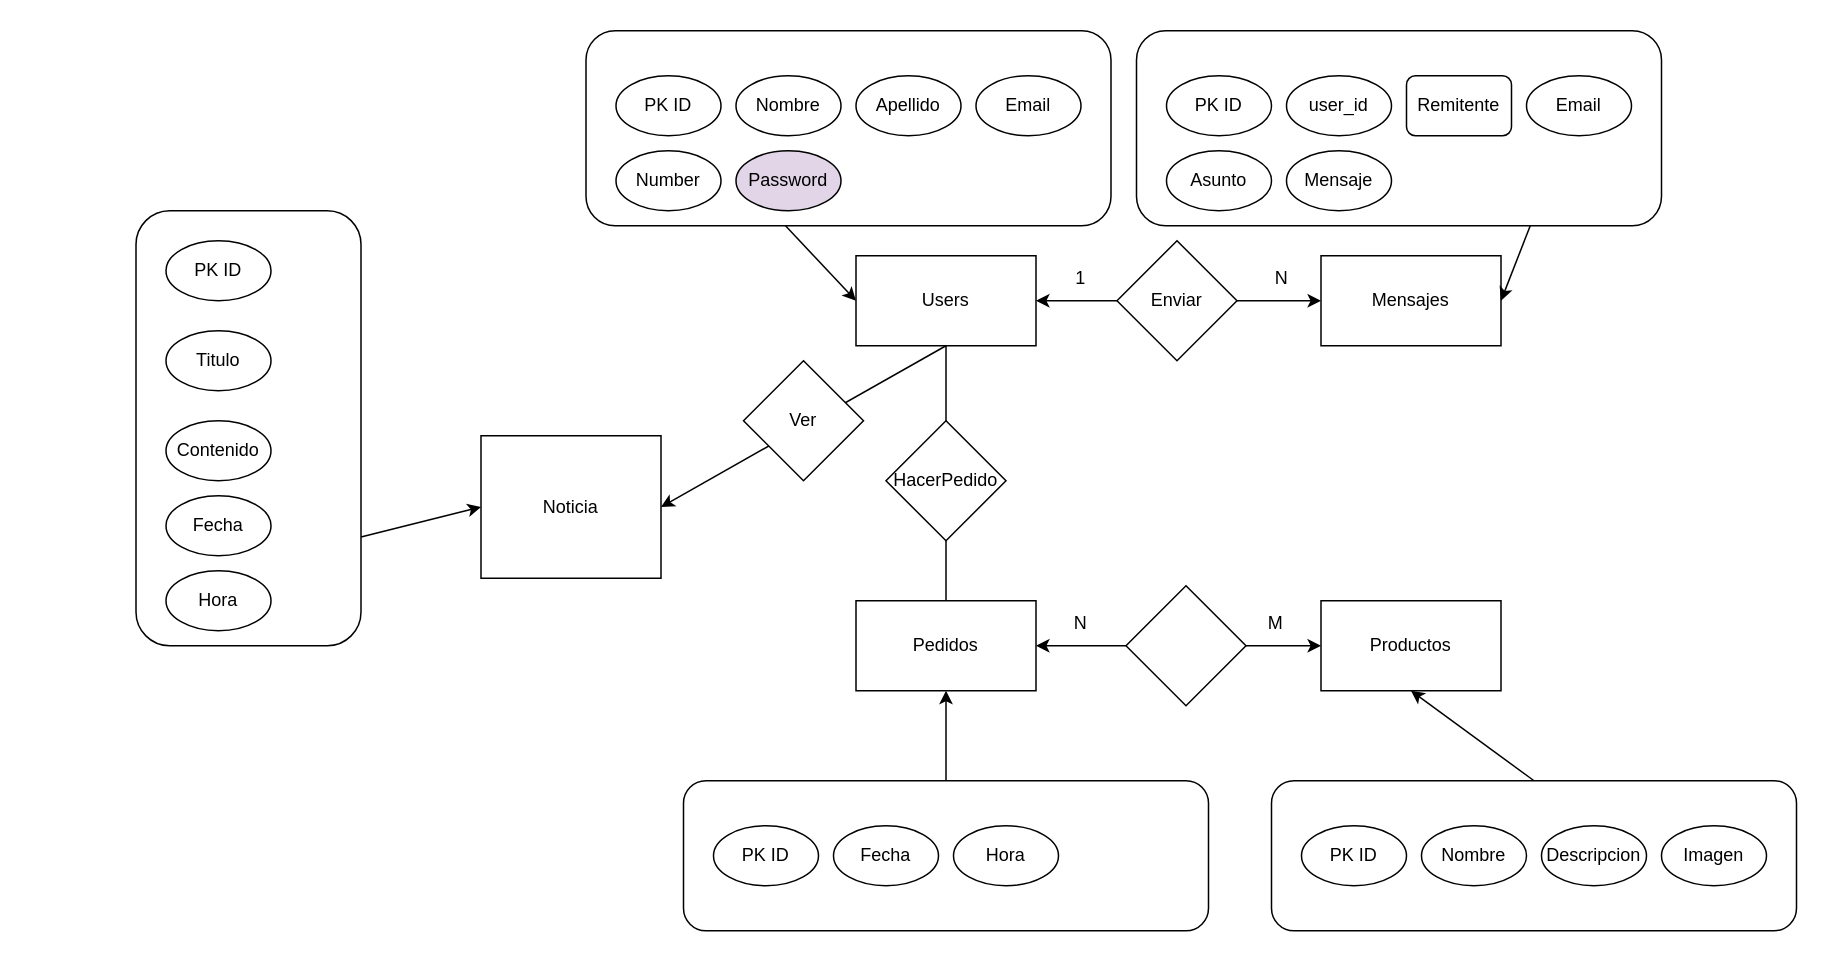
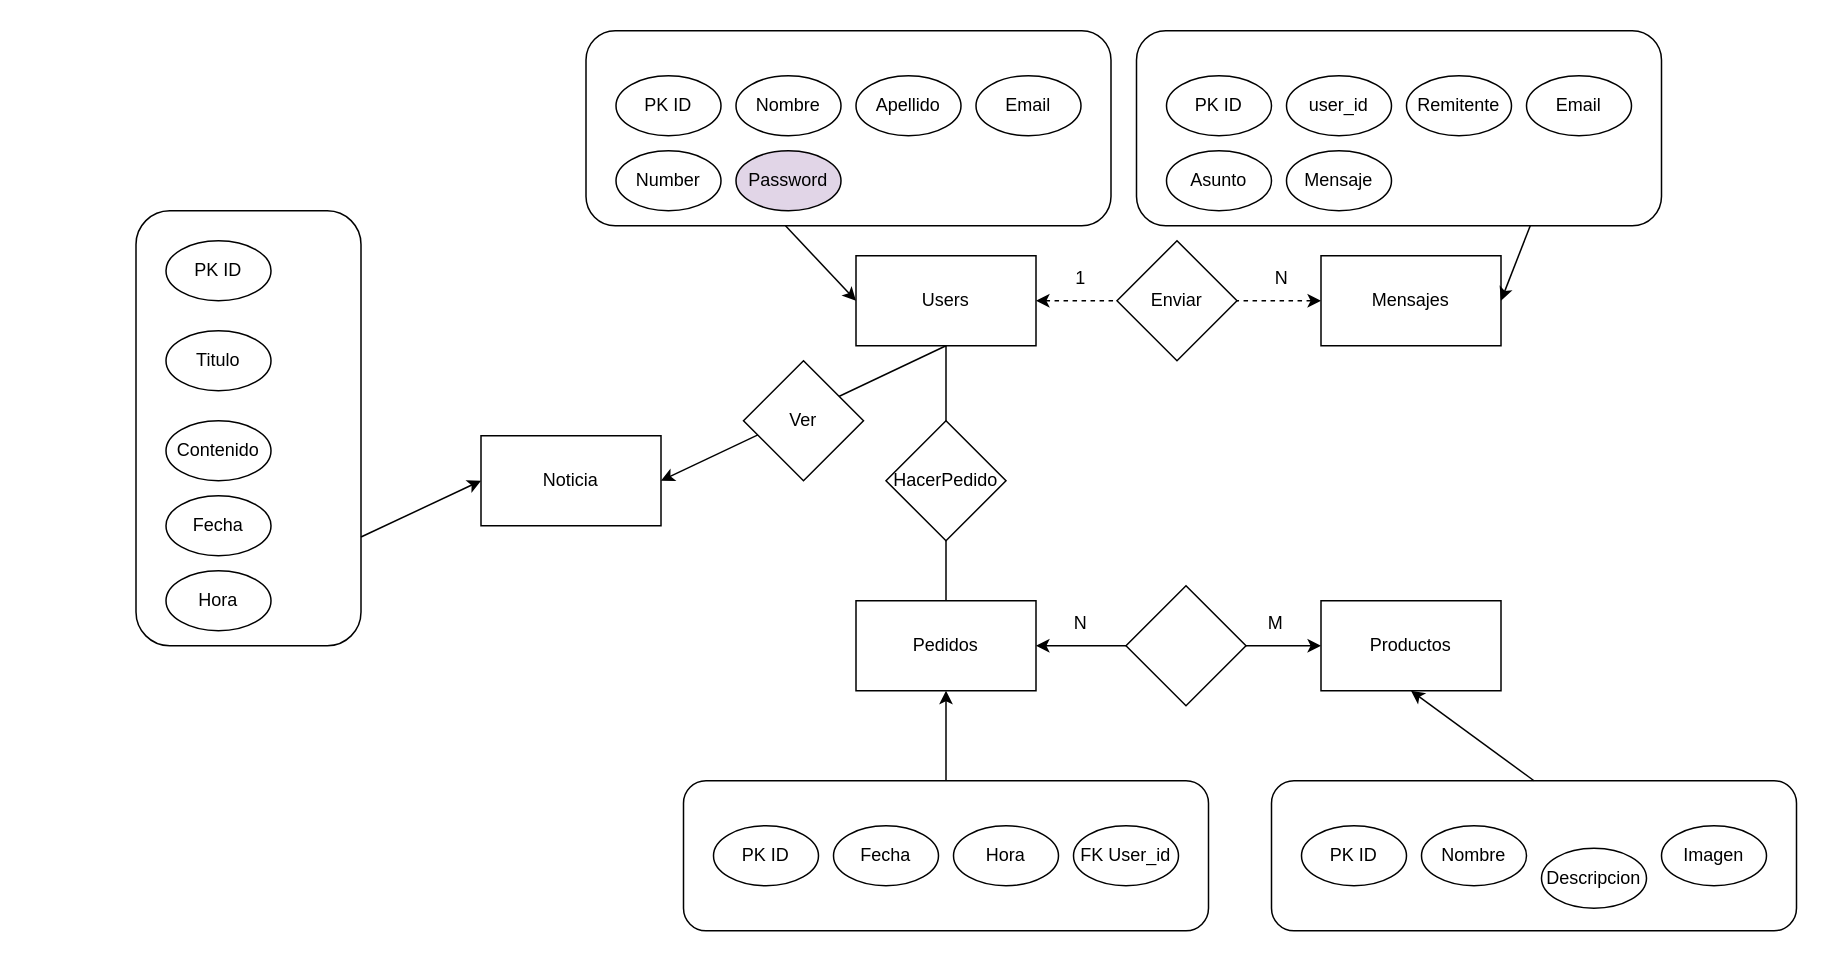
(1459, 106) -> (1459, 106)
(1272, 301) -> (1272, 301)
(571, 507) -> (571, 481)
none -> (1126, 856)
(1594, 856) -> (1594, 878)
